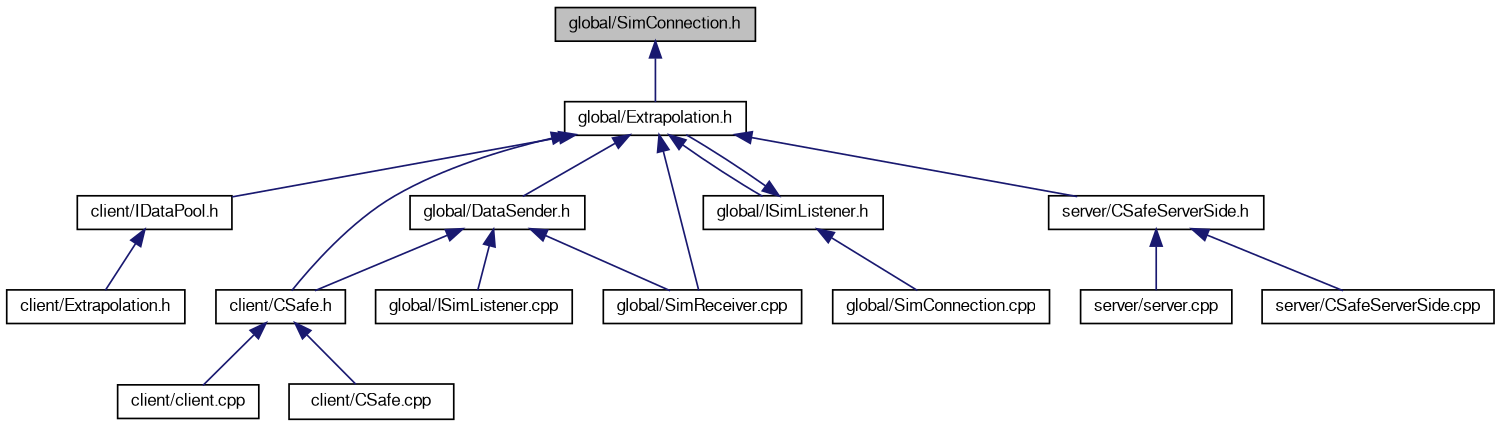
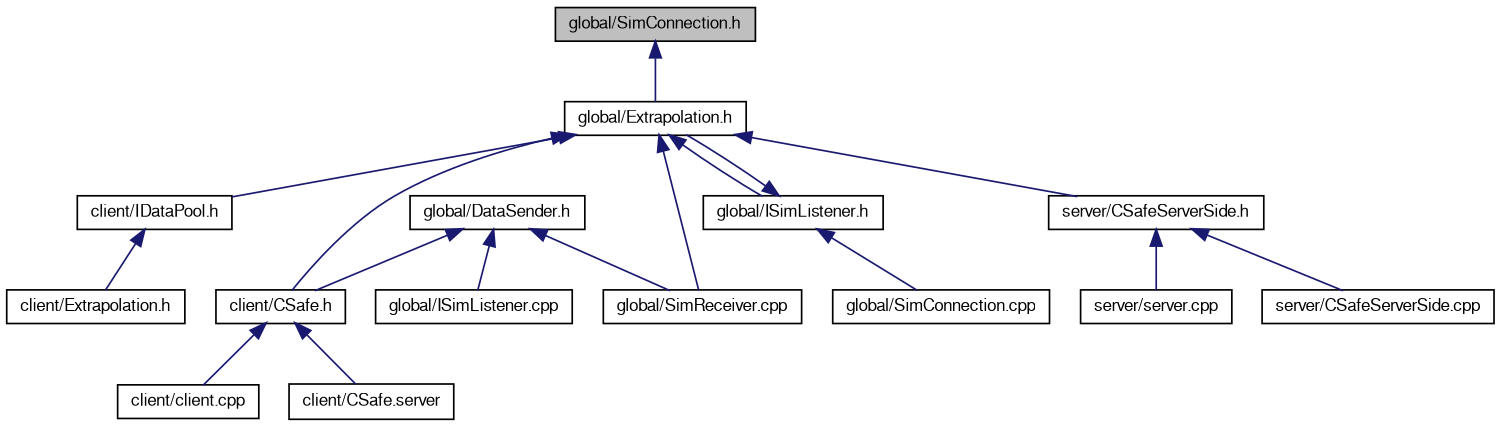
(569, 170) -> none
(371, 402) -> (371, 402)
